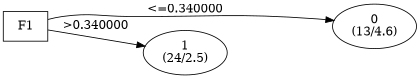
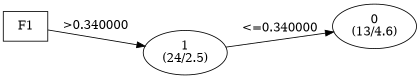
(187, 16) -> (276, 40)
